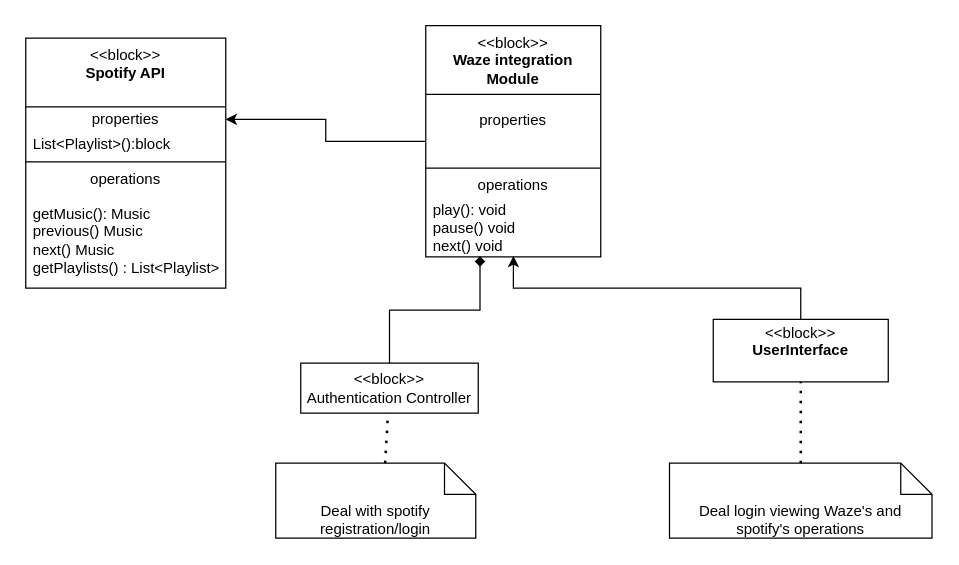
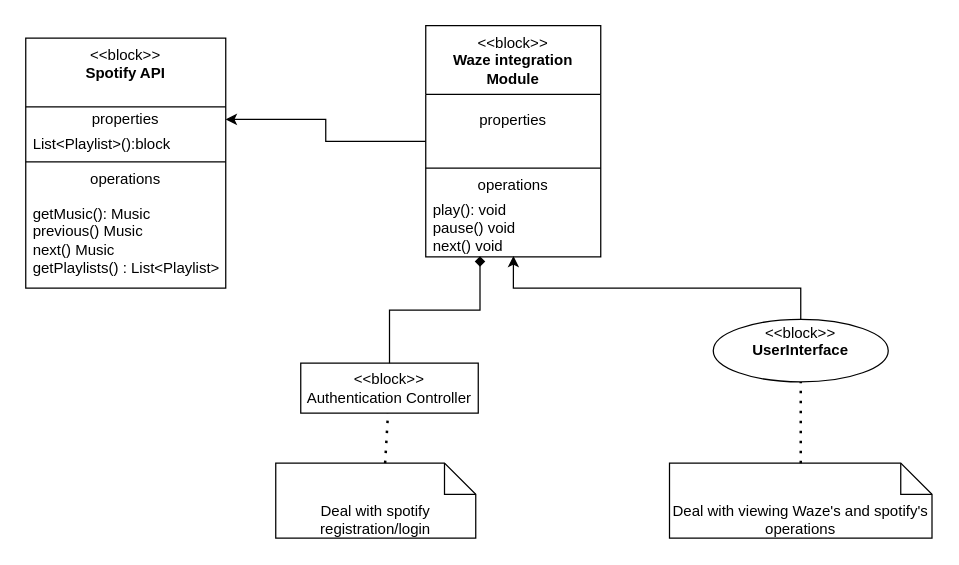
(801, 351) -> (801, 351)
(801, 521) -> (801, 521)
